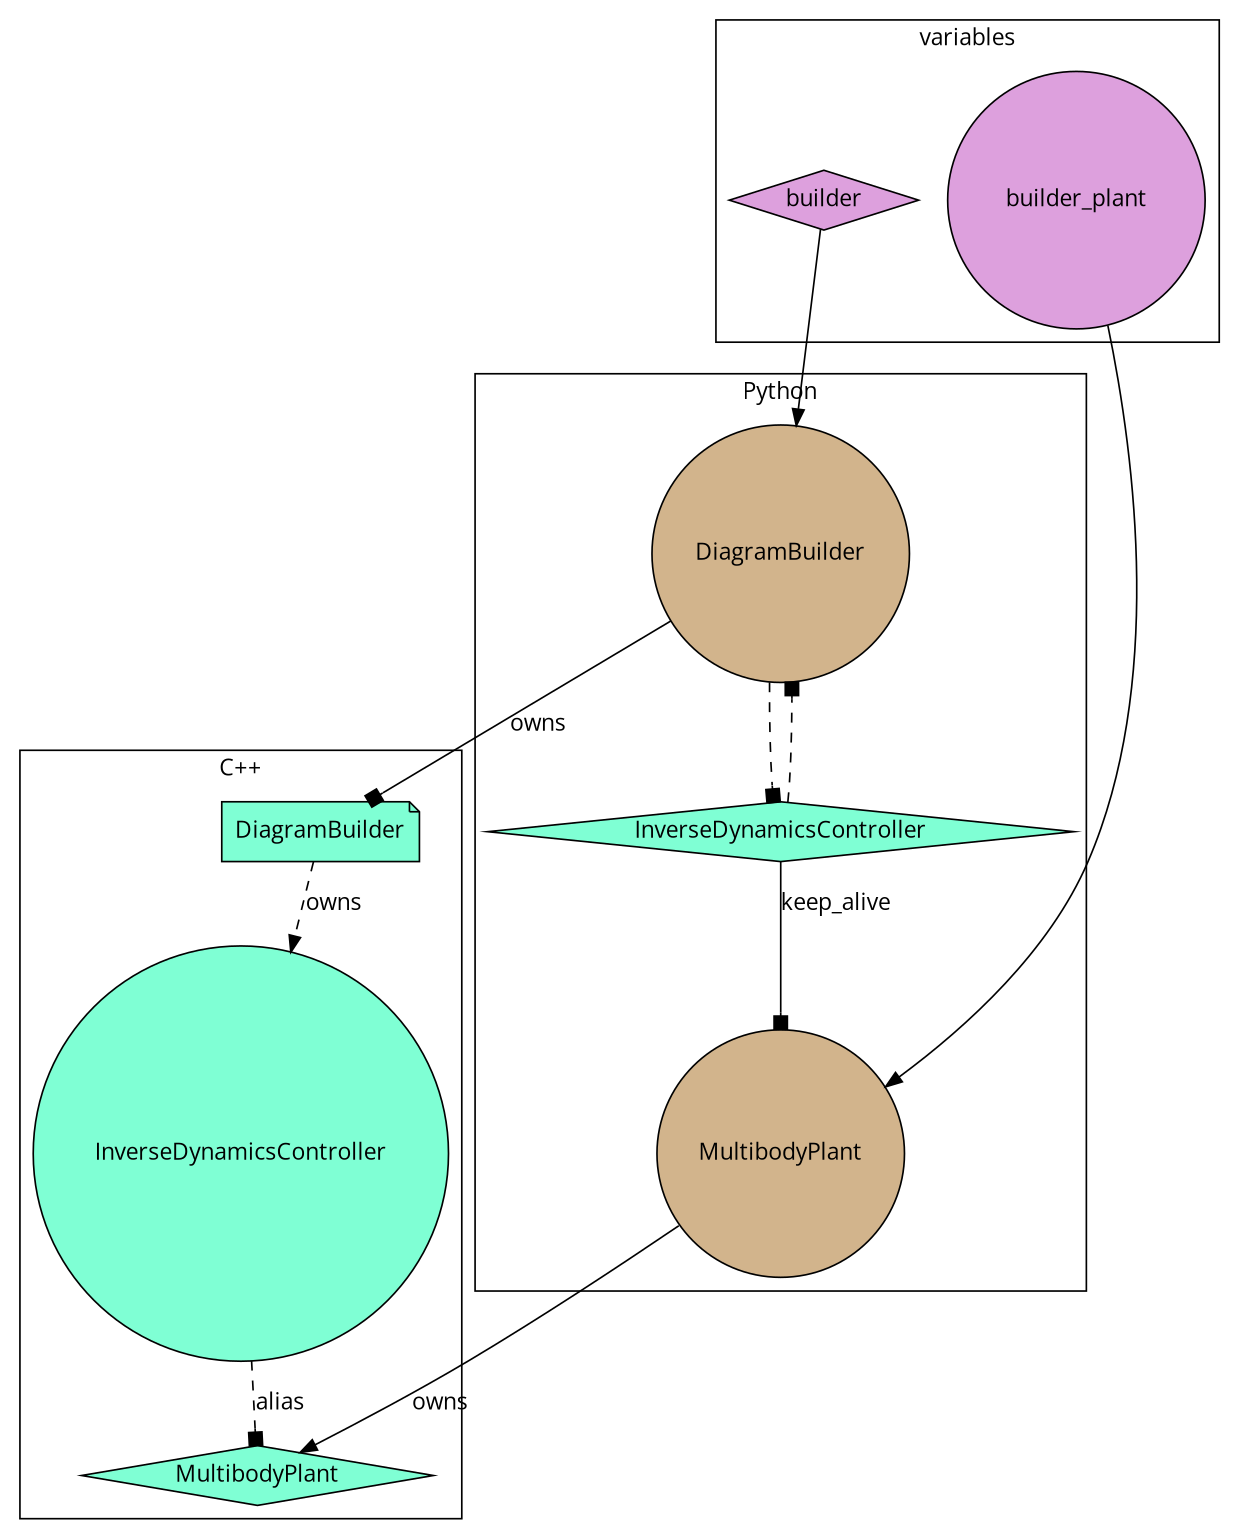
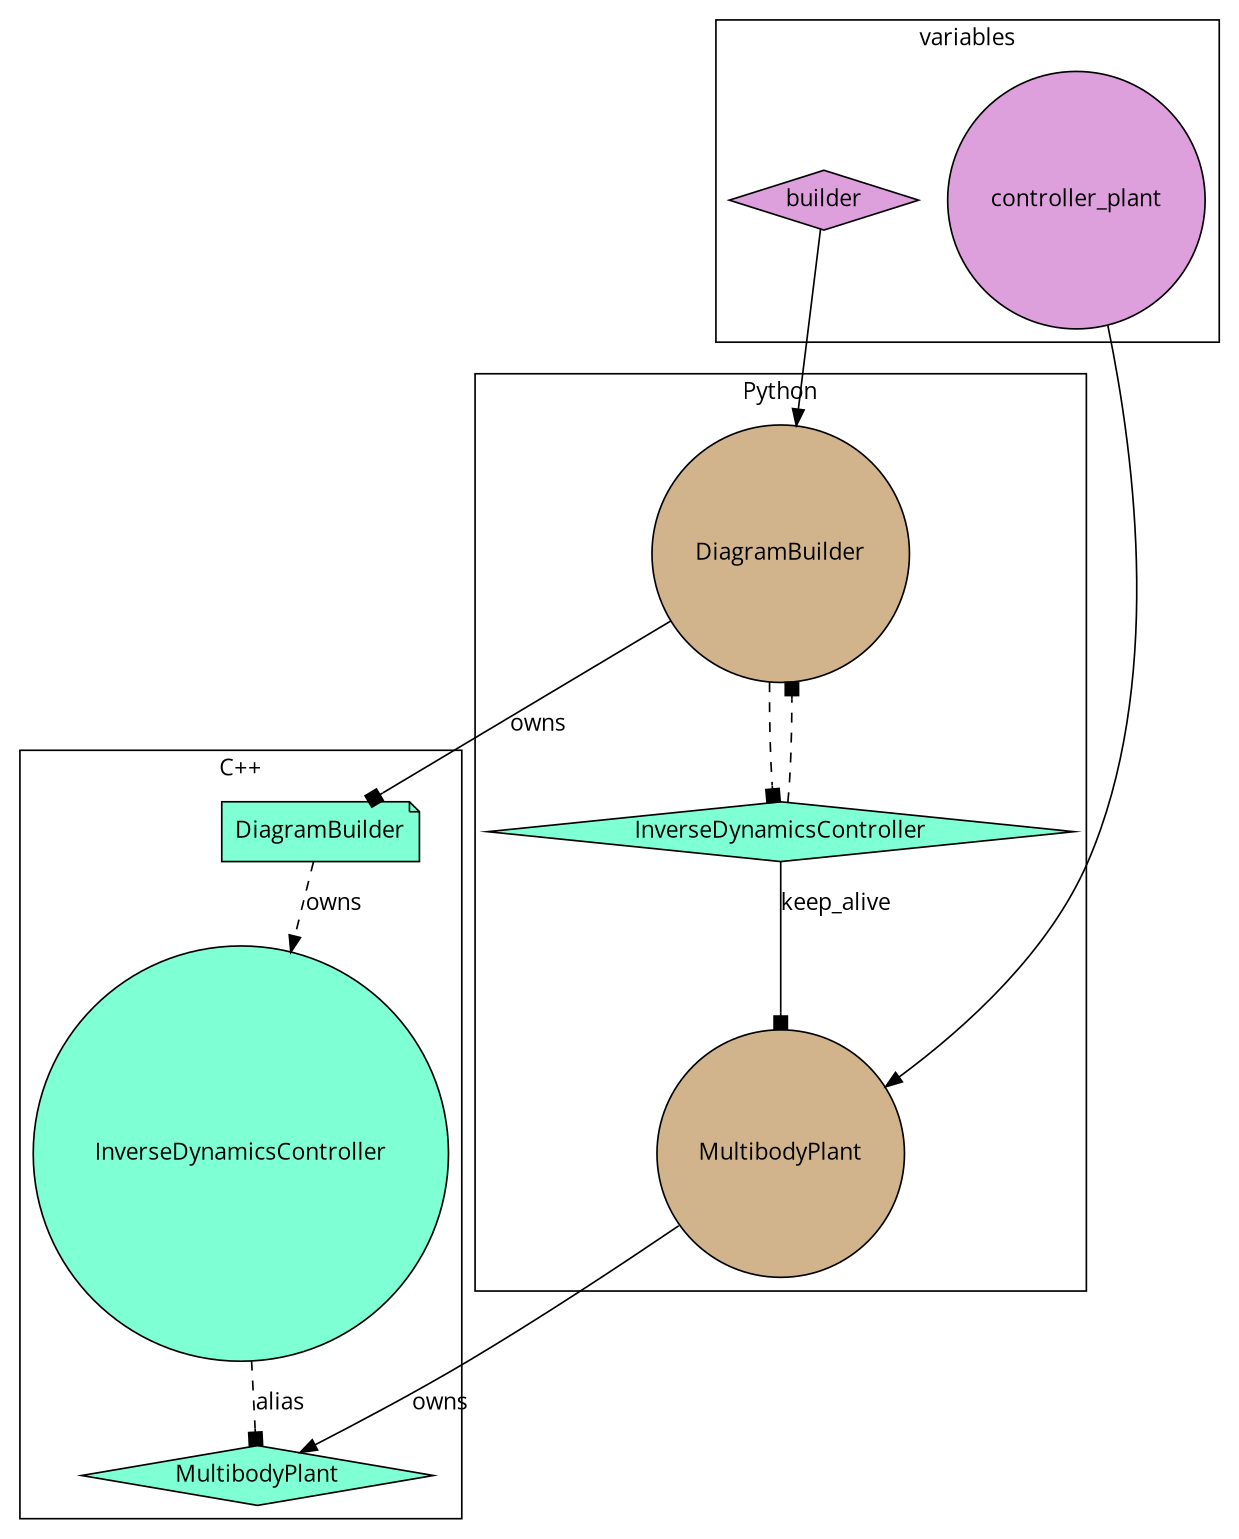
(1076, 200) -> (1076, 200)
